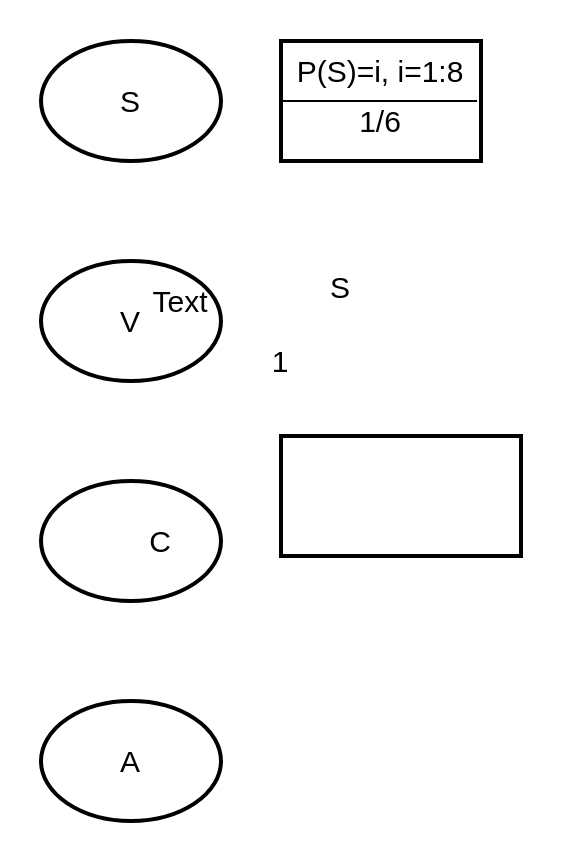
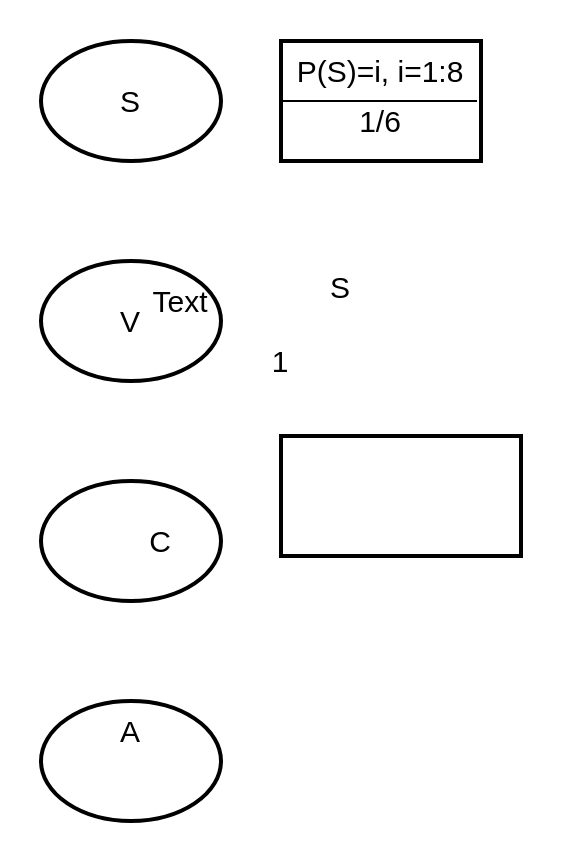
(131, 761) -> (131, 731)
